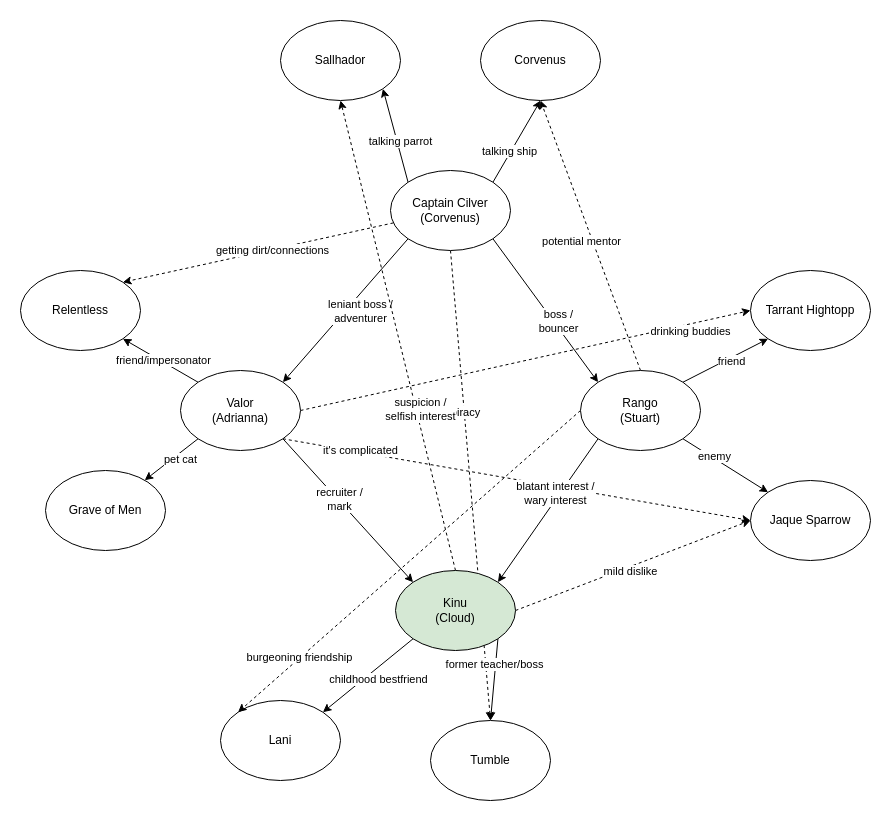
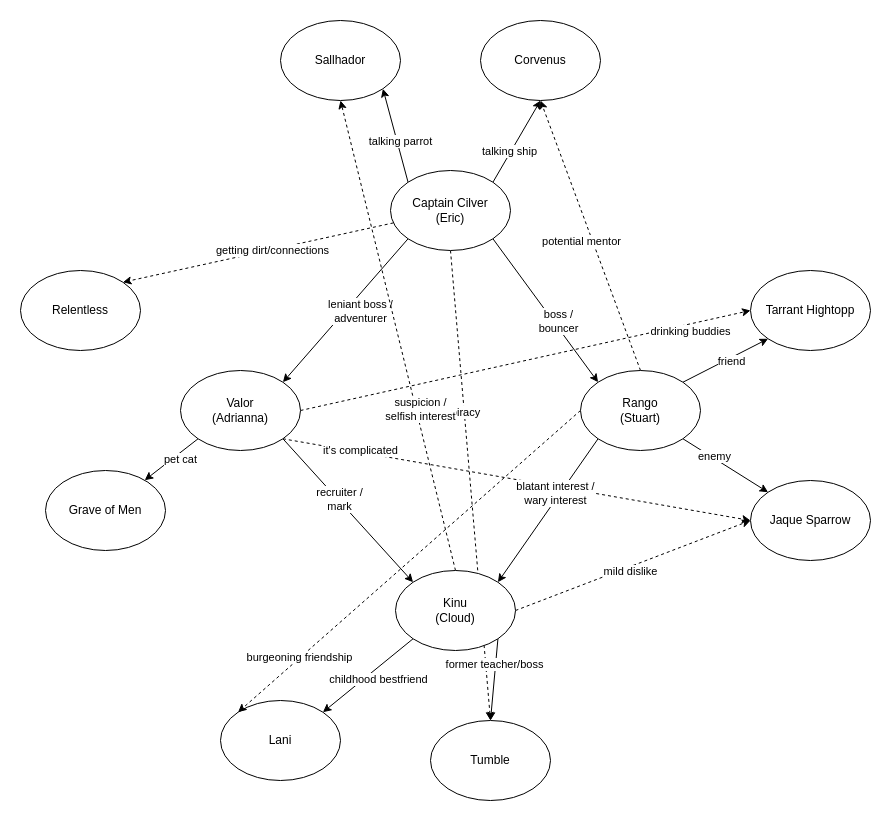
(451, 211) -> (451, 211)
(163, 362) -> none
(456, 611) -> (456, 611)
